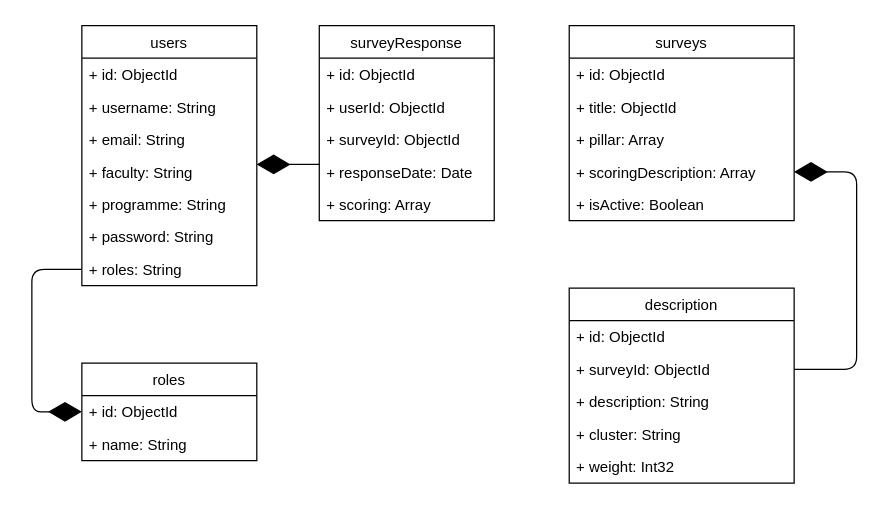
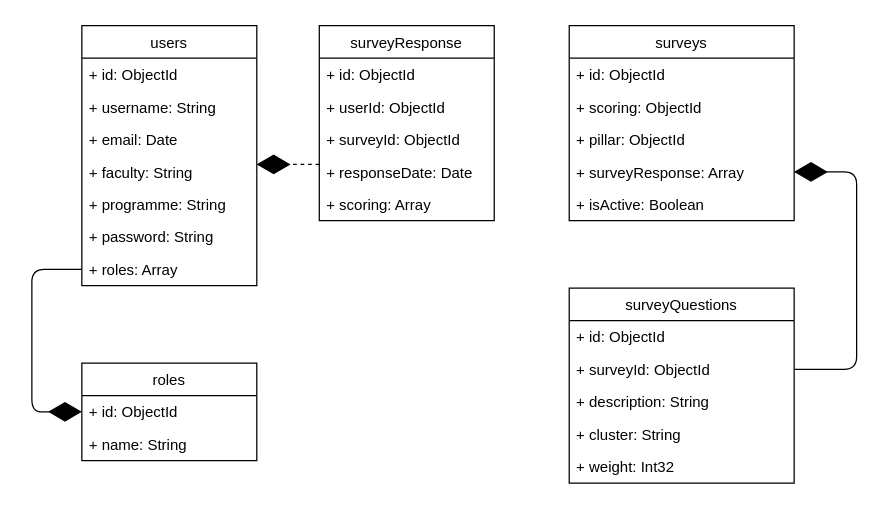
(638, 108) -> (648, 108)
(140, 140) -> (134, 140)
(628, 140) -> (640, 140)
(303, 164) -> (303, 164)
(678, 173) -> (667, 173)
(142, 270) -> (140, 270)
(681, 305) -> (681, 305)
